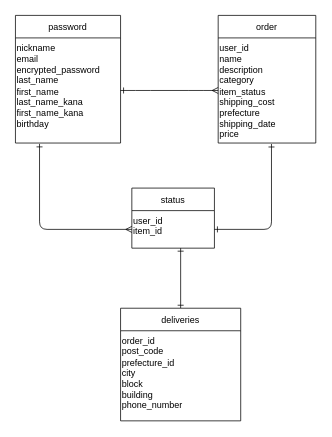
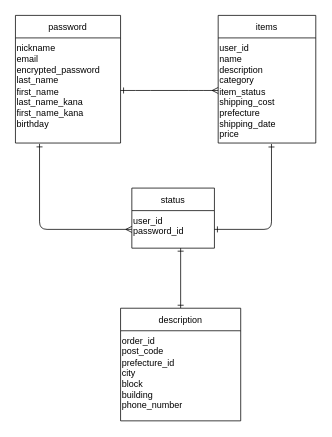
(266, 27) -> (266, 27)
(150, 226) -> (160, 226)
(180, 320) -> (180, 320)
